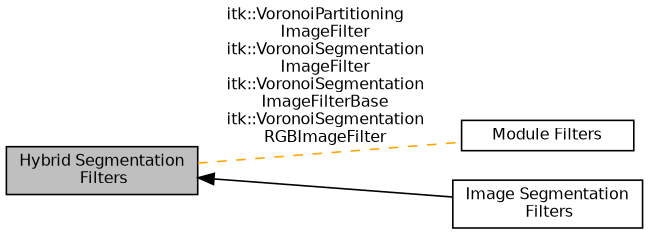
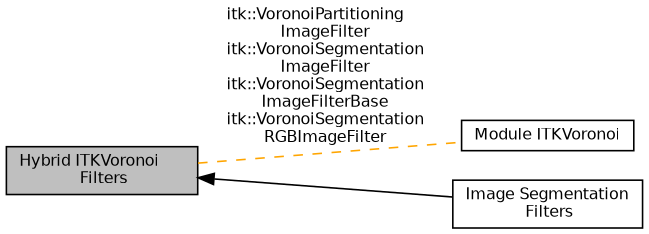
(548, 136) -> (548, 136)
(102, 171) -> (102, 171)
